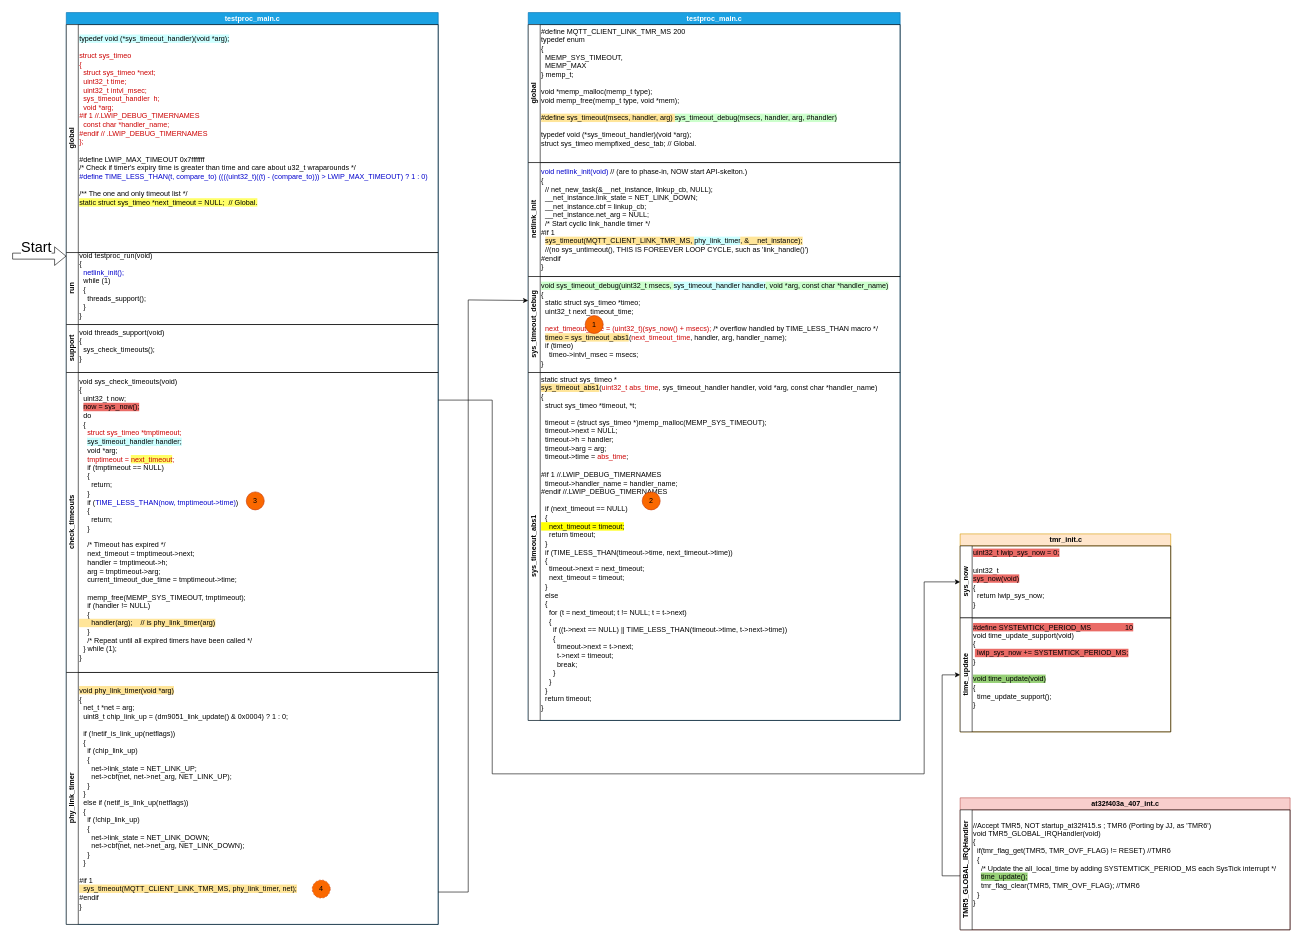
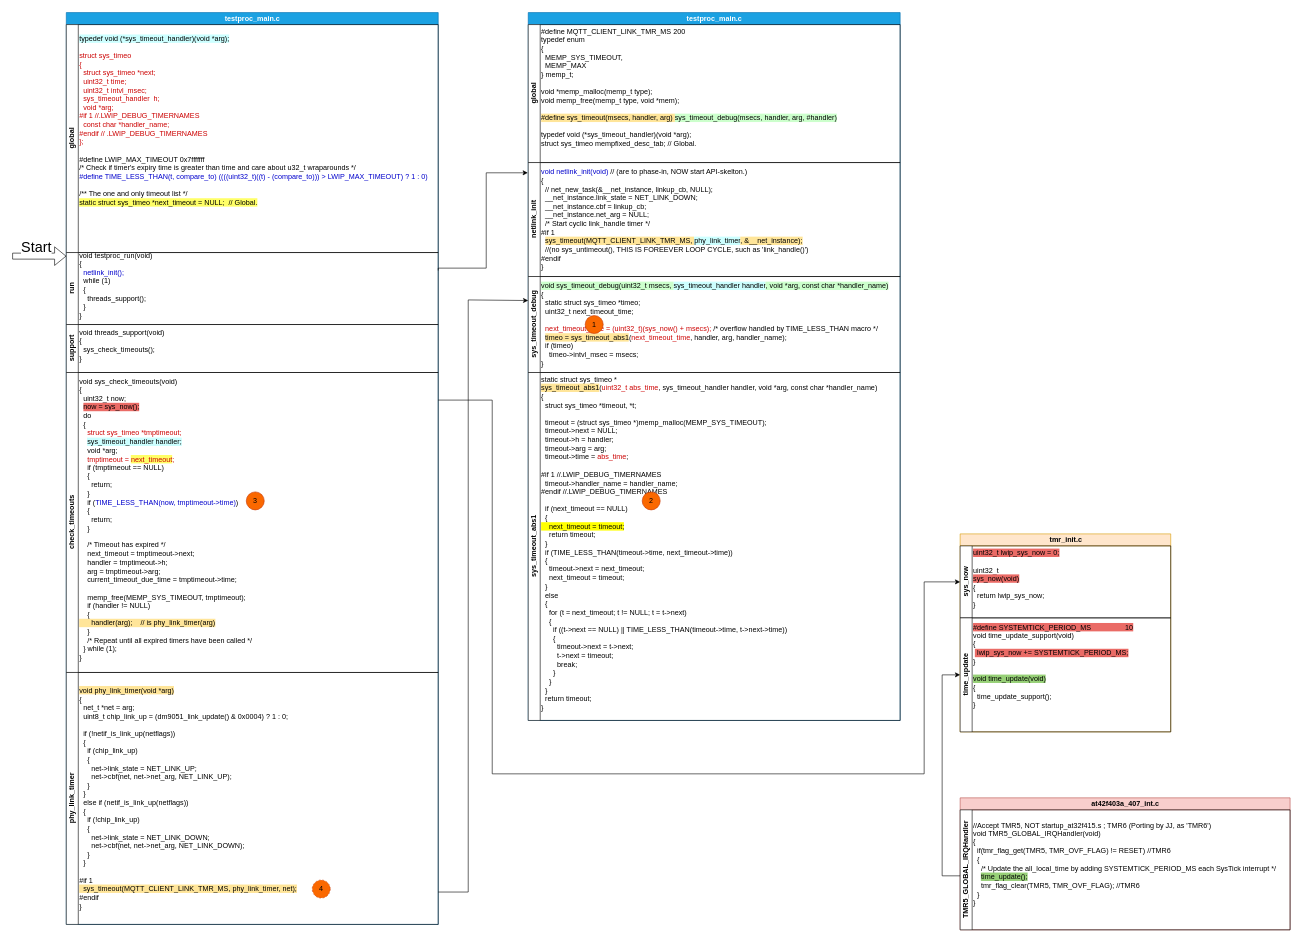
none -> (486, 173)
(1126, 804) -> (1126, 804)
